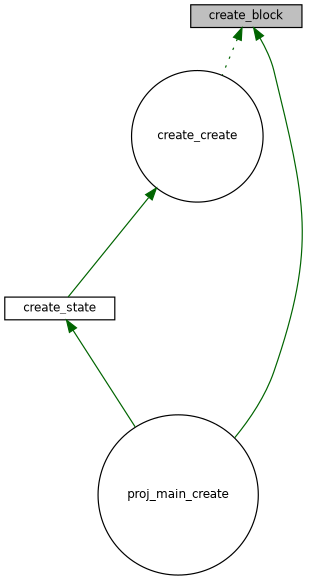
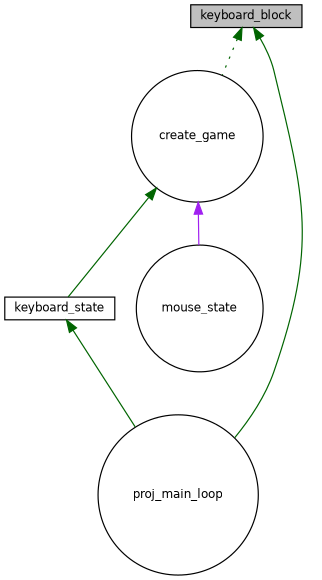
(246, 16) -> (246, 16)
(197, 136) -> (197, 136)
(60, 308) -> (60, 308)
none -> (200, 308)
(178, 495) -> (178, 495)
